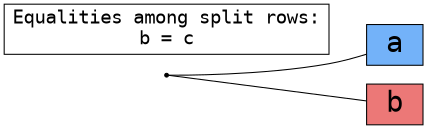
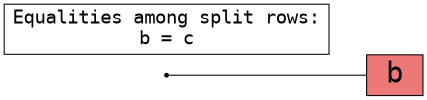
(395, 45) -> none
